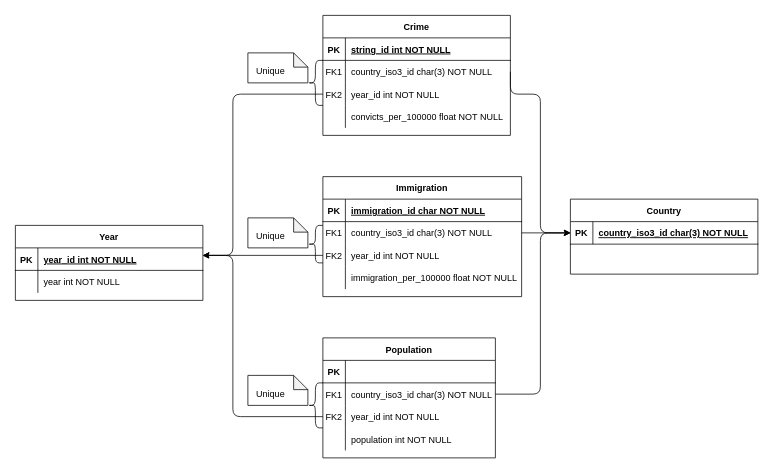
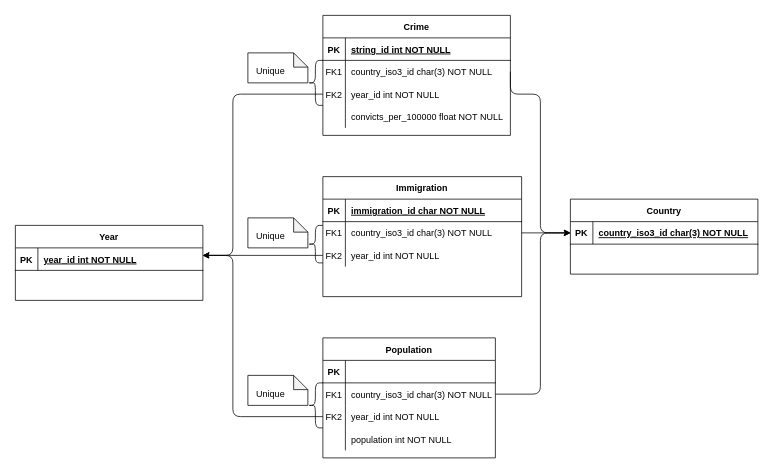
(434, 278) -> none
(120, 282) -> none
